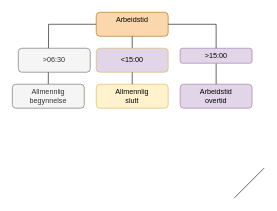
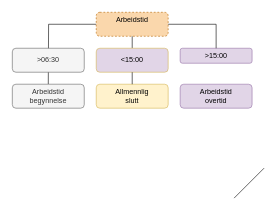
(132, 24) -> (132, 24)
(54, 60) -> (48, 60)
(216, 73) -> none
(48, 96) -> (48, 96)
